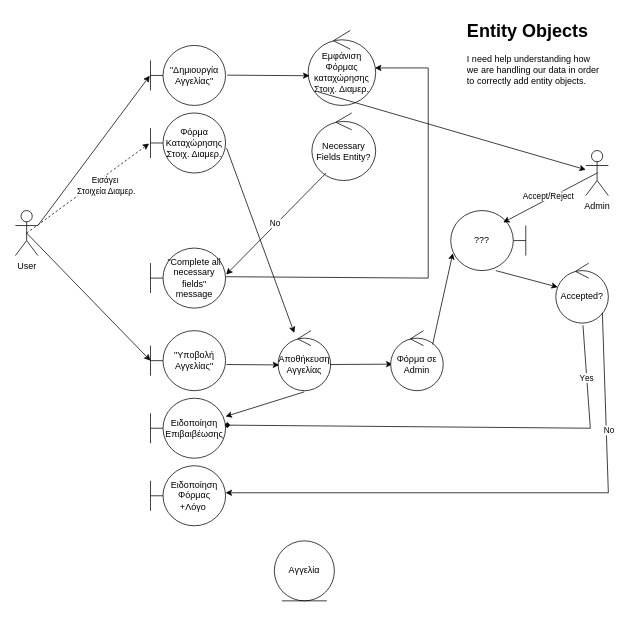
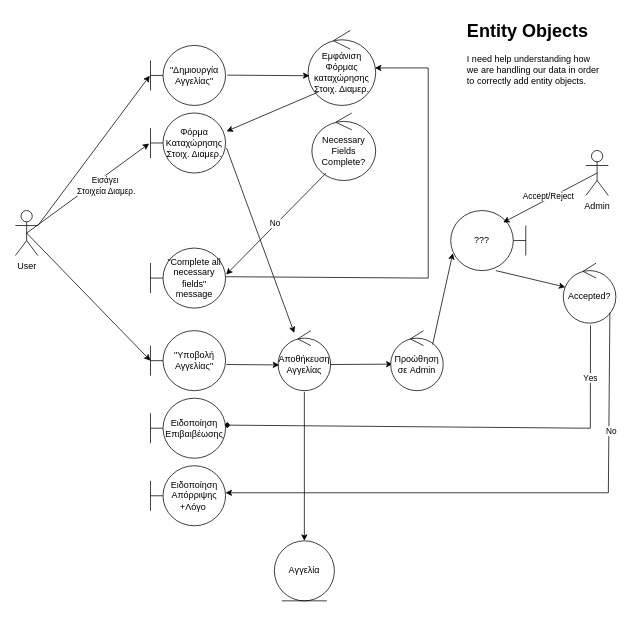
(449, 130) -> (275, 110)
(344, 151) -> (344, 151)
(123, 162) -> (123, 162)
(582, 293) -> (589, 293)
(417, 364) -> (417, 364)
(268, 403) -> (304, 464)
(194, 495) -> (194, 495)
